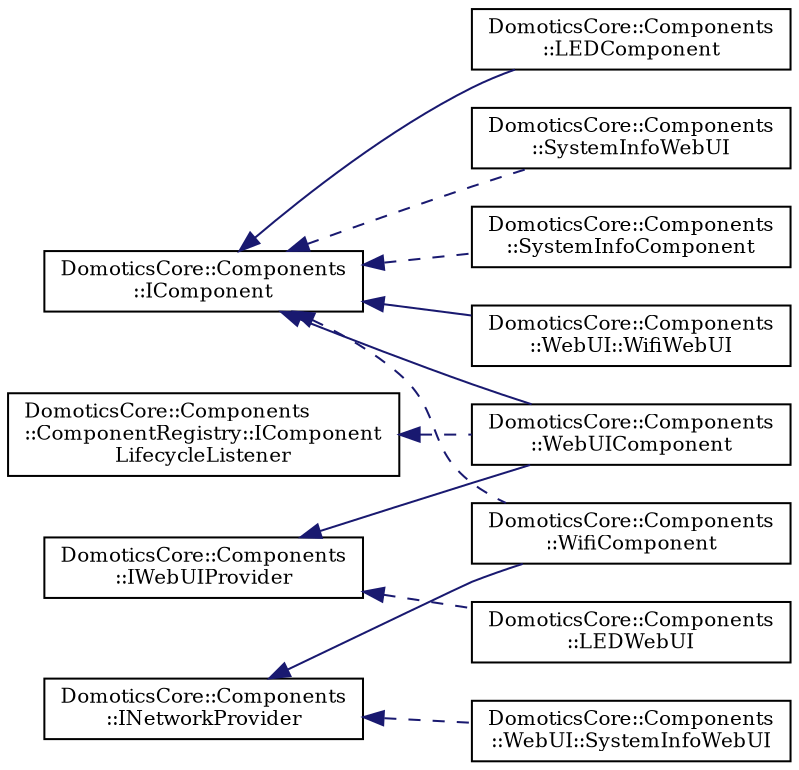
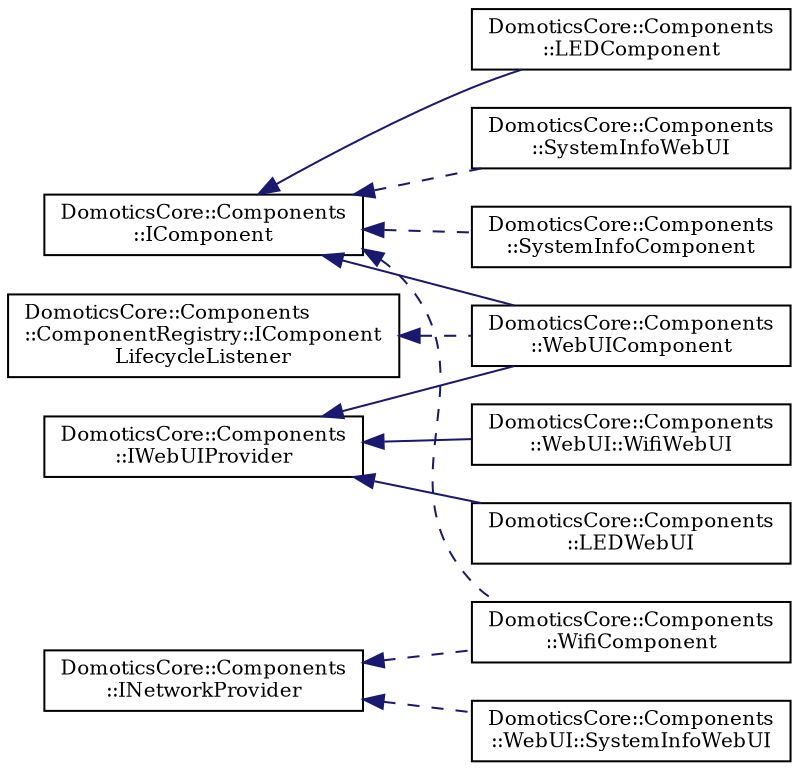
(427, 310) -> (421, 441)
(408, 598) -> (420, 491)
(404, 614) -> (427, 655)
